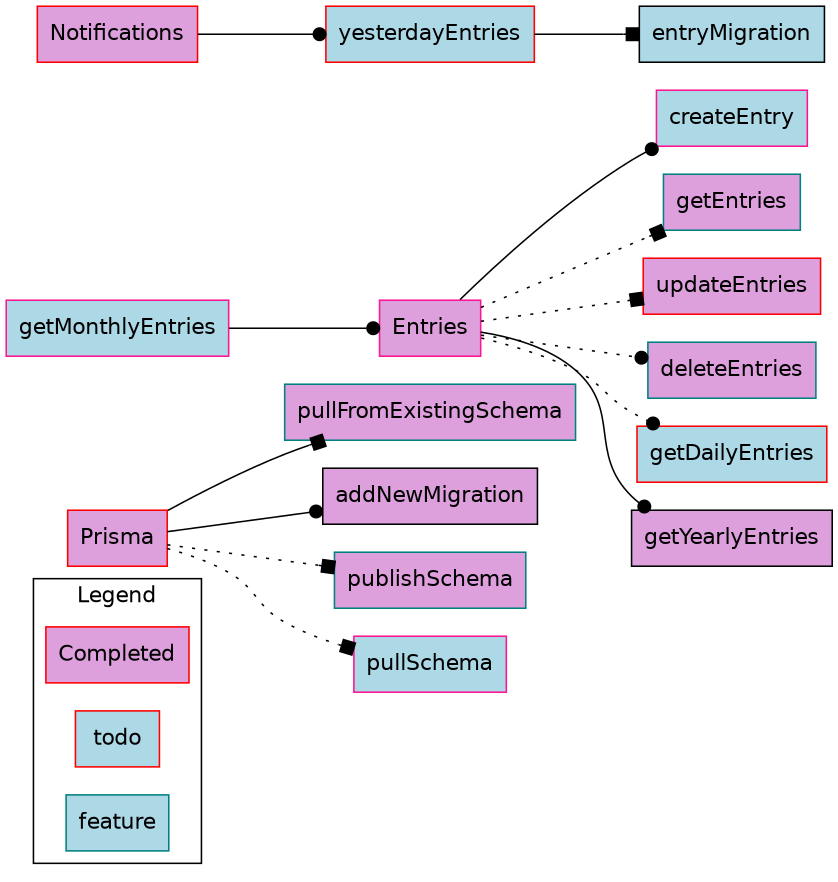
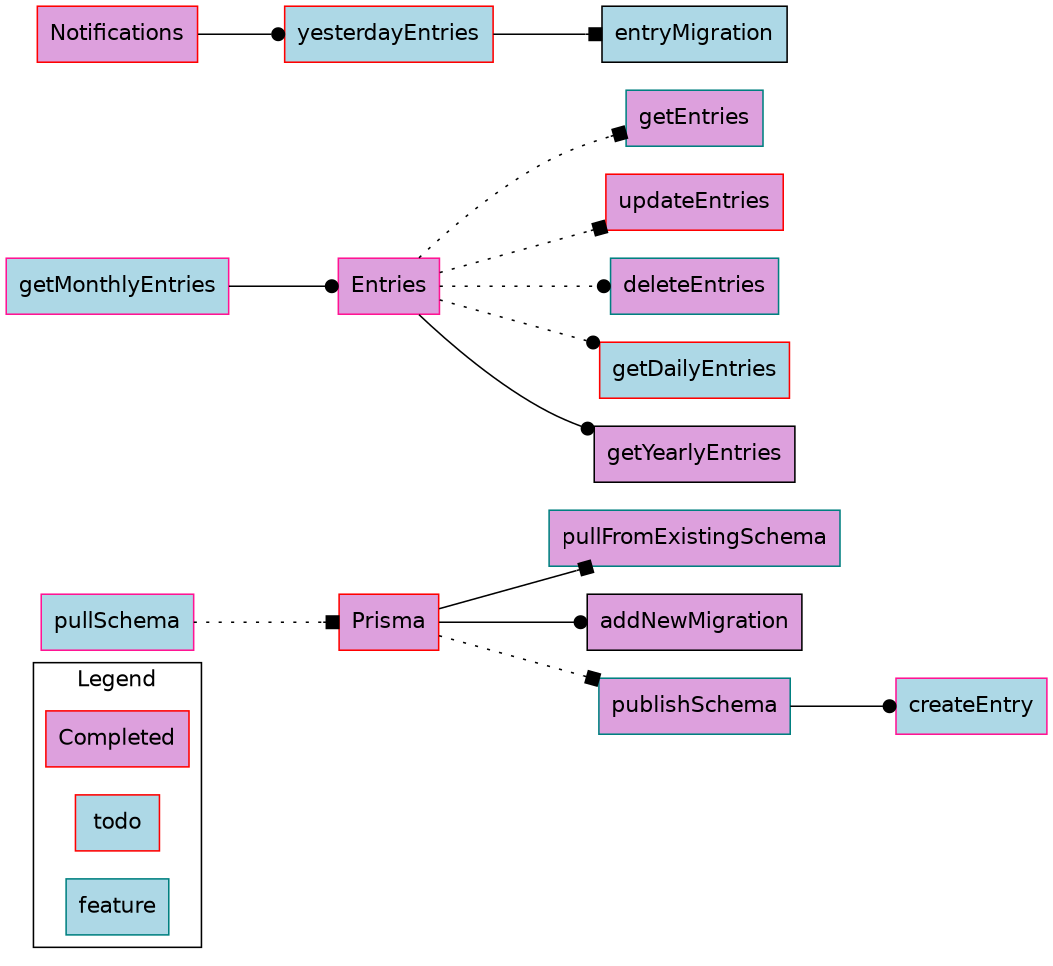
(549, 220) -> (837, 706)
(254, 594) -> (258, 622)
